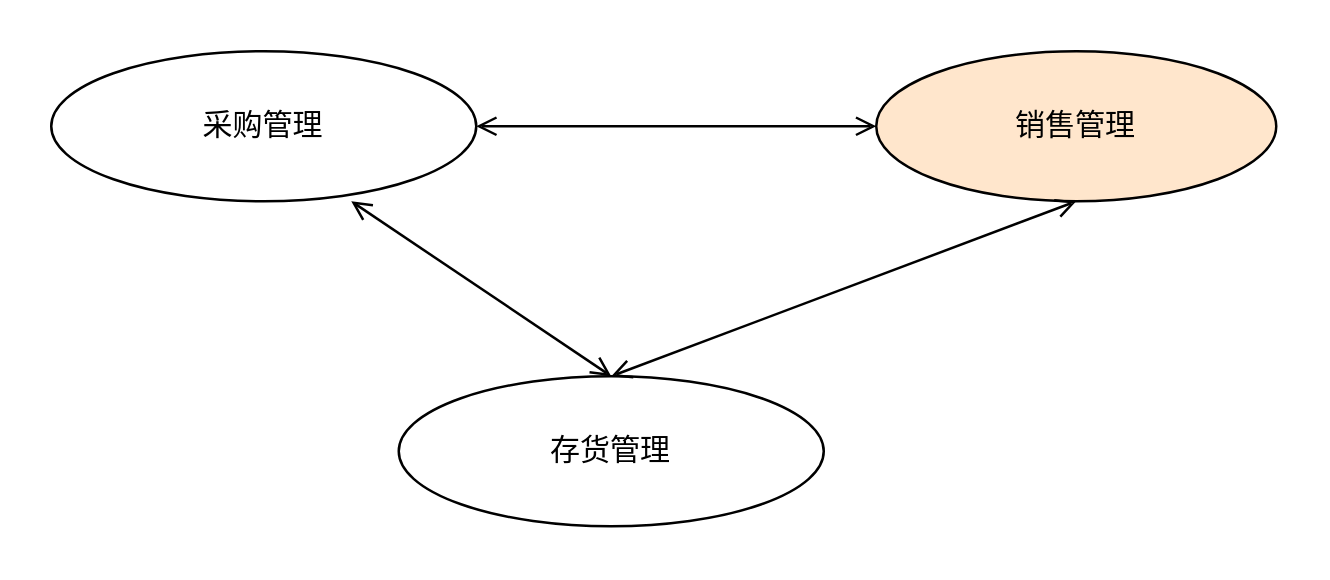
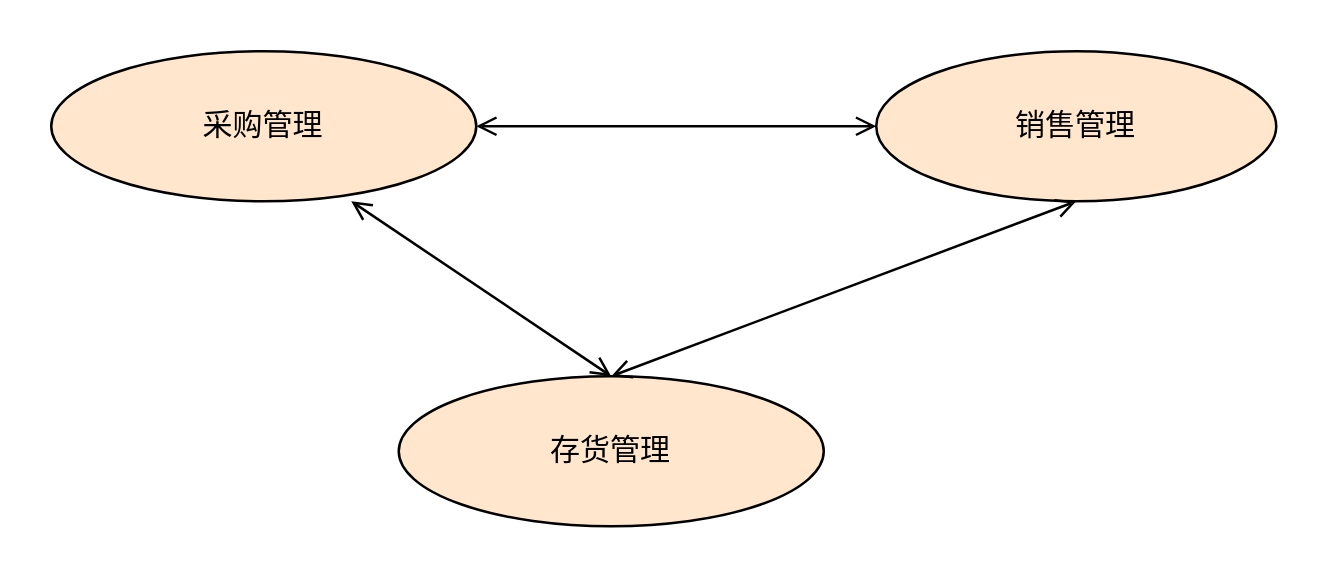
(264, 126) -> (264, 126)
(611, 451) -> (611, 451)
